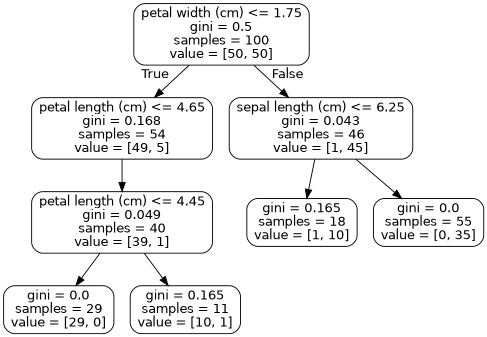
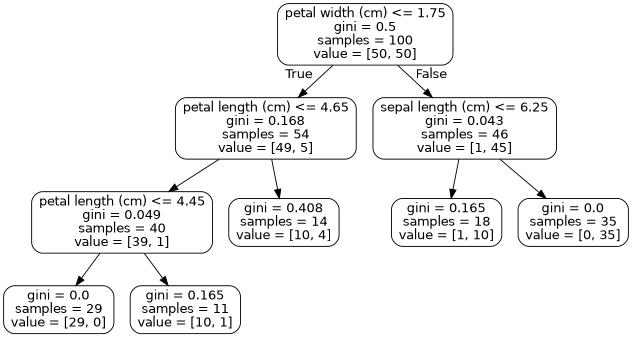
none -> (284, 222)
(429, 222) -> (573, 222)
